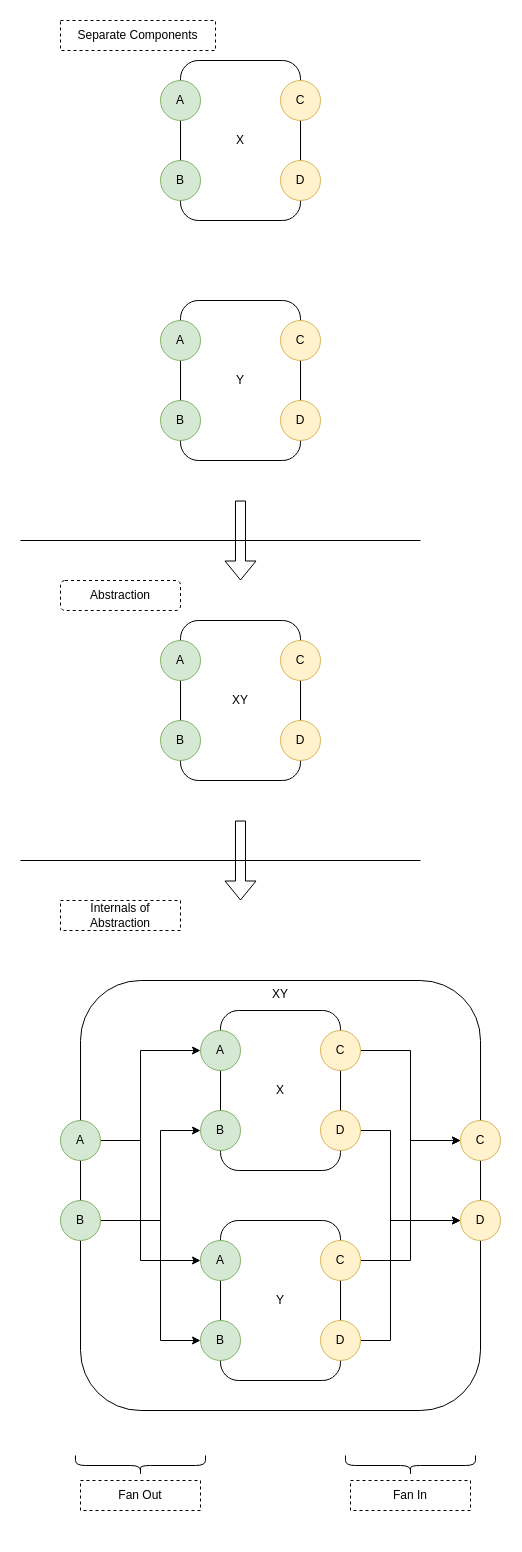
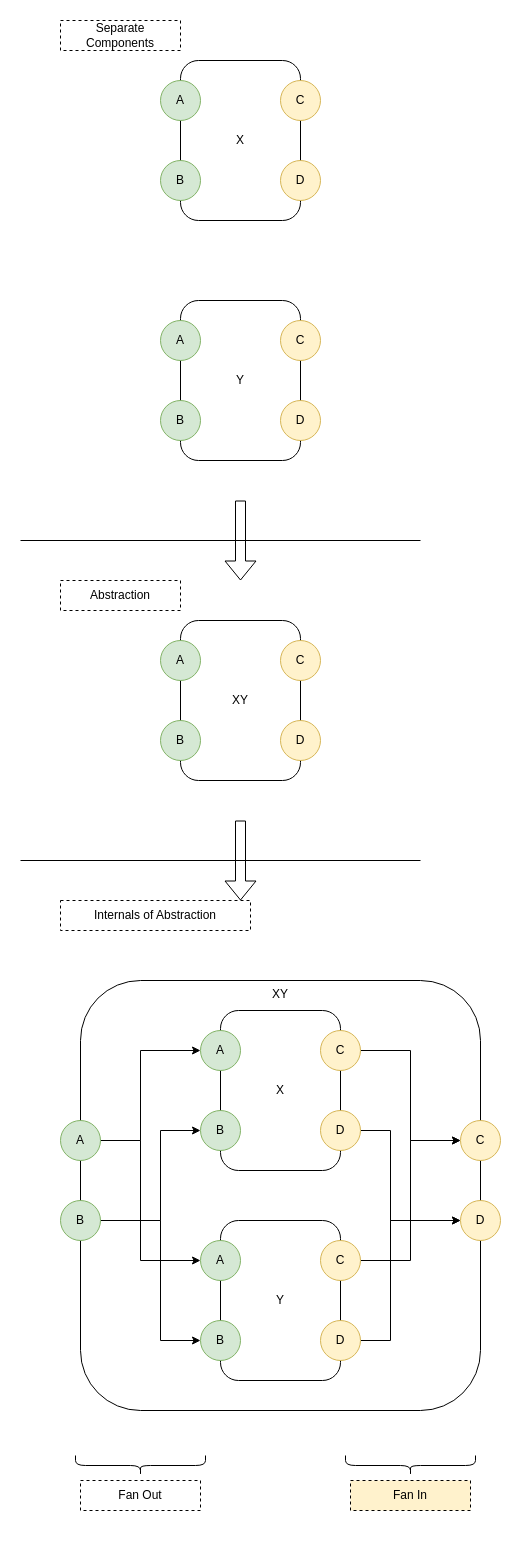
(138, 36) -> (121, 36)
(121, 596) -> (121, 596)
(121, 916) -> (156, 916)
(411, 1496) -> (411, 1496)
